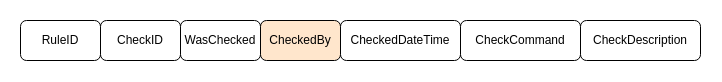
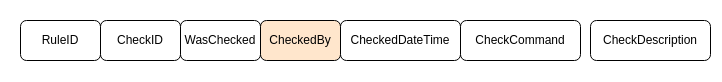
(641, 41) -> (651, 41)
